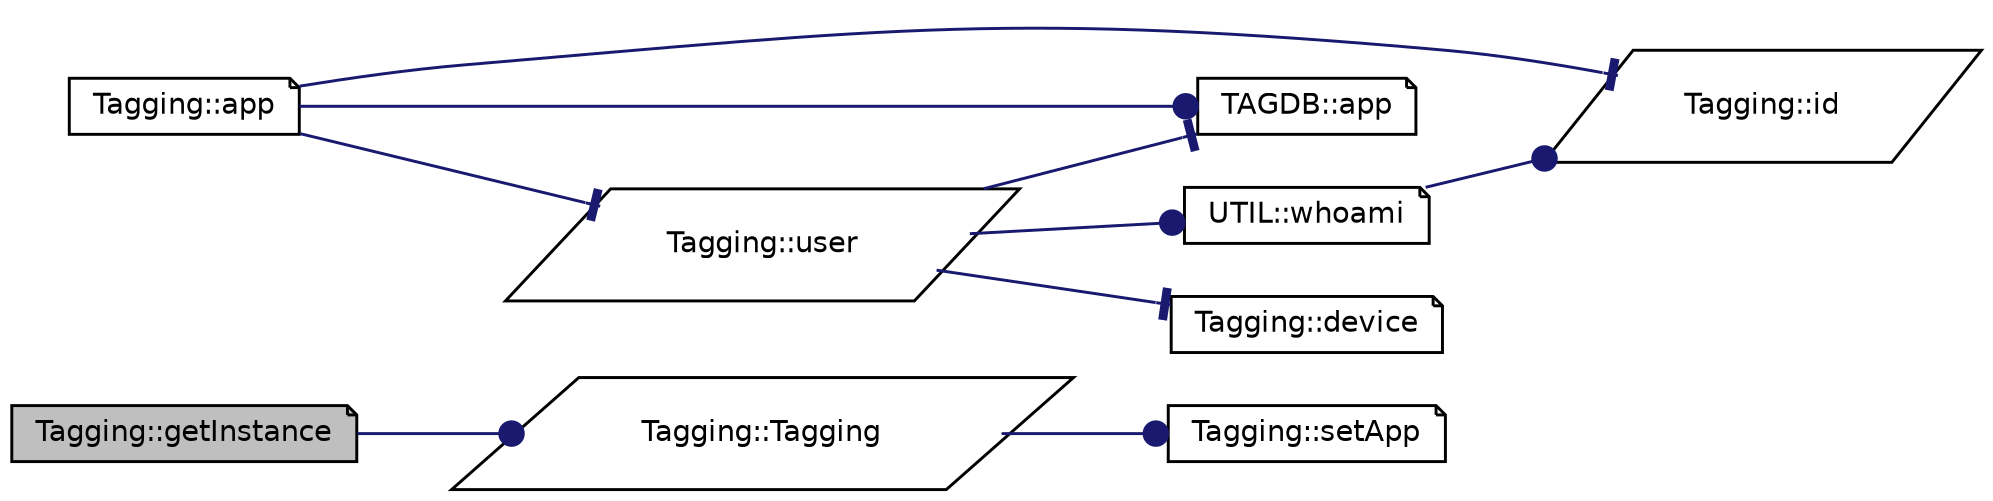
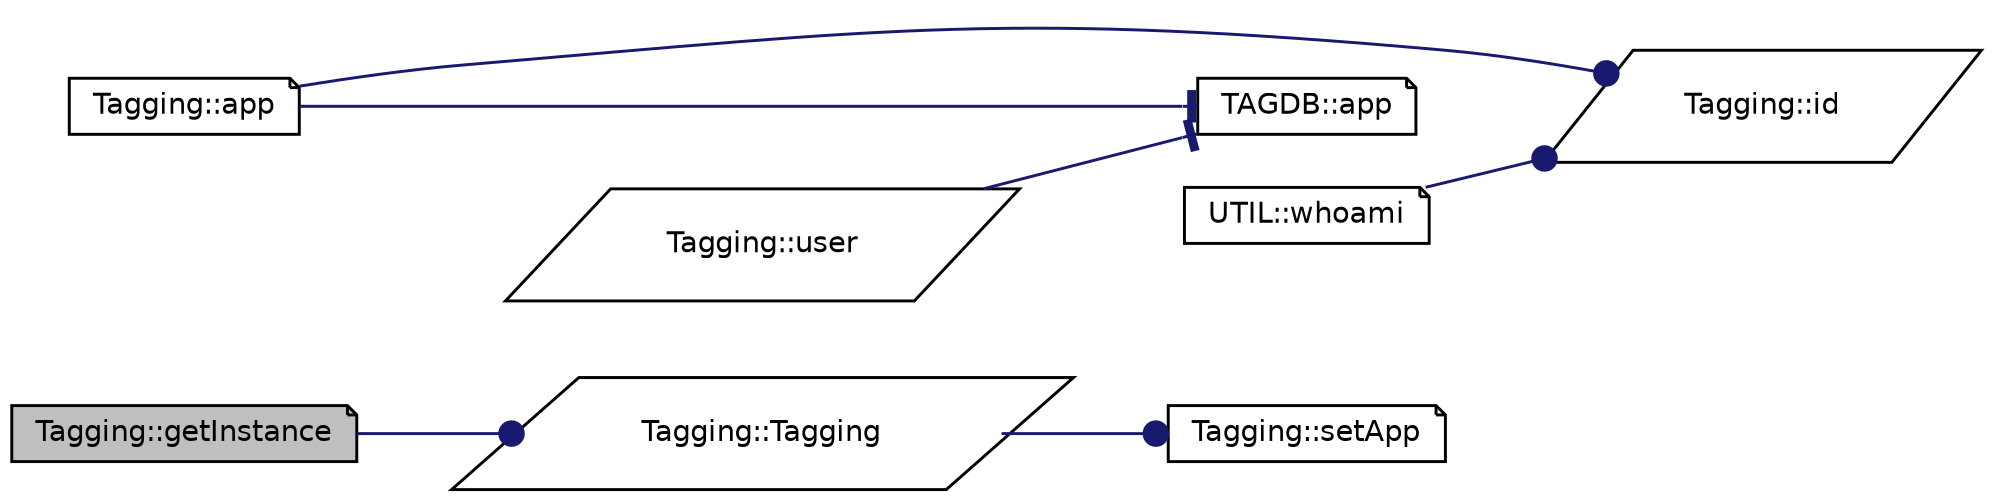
(951, 29) -> (951, 29)
(741, 106) -> (741, 106)
(443, 168) -> none
(1065, 228) -> none
(1307, 324) -> none
